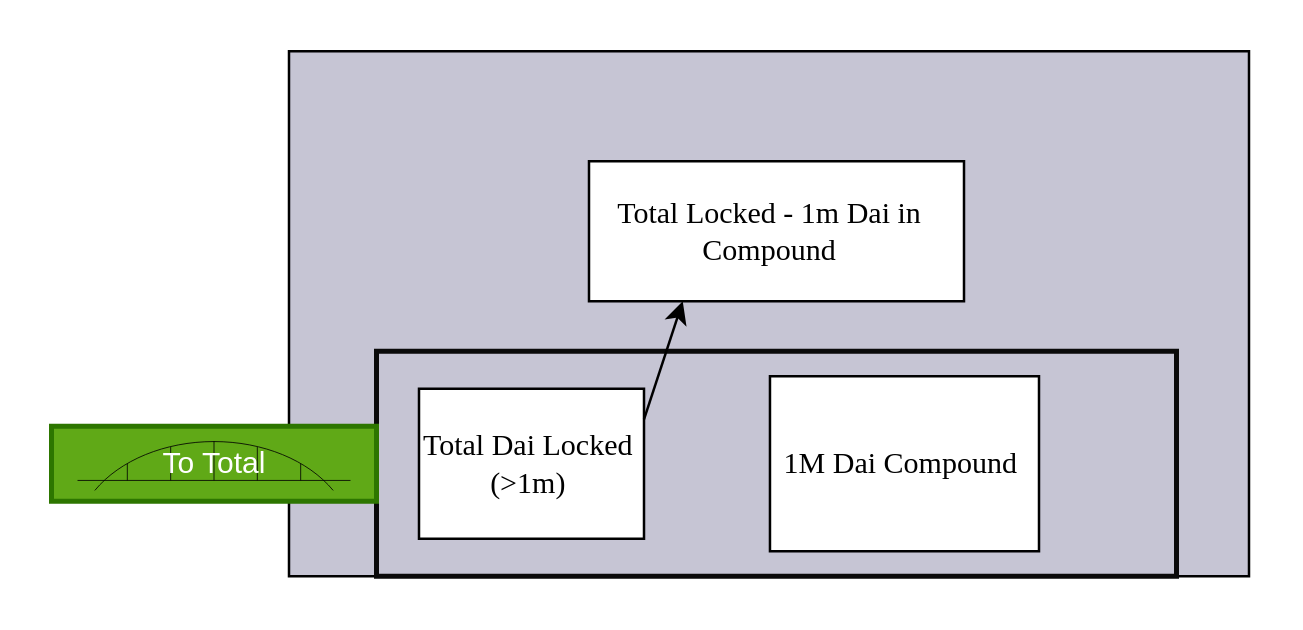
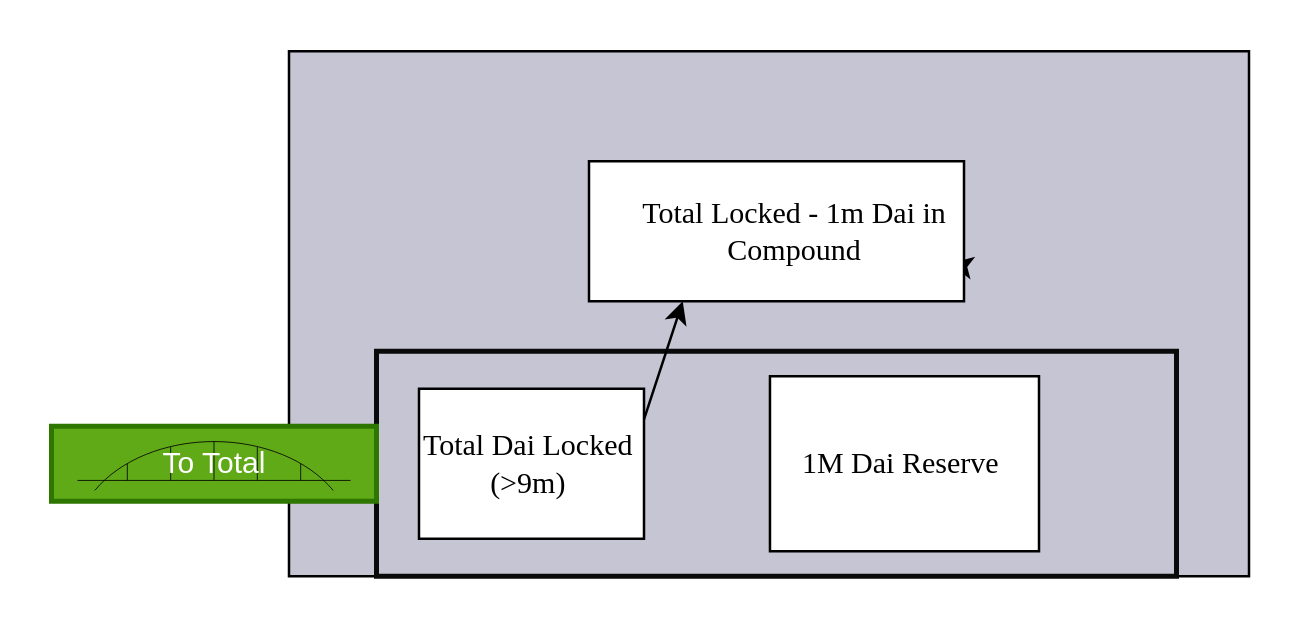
(769, 231) -> (794, 231)
(529, 464) -> (529, 464)
(901, 464) -> (901, 464)
